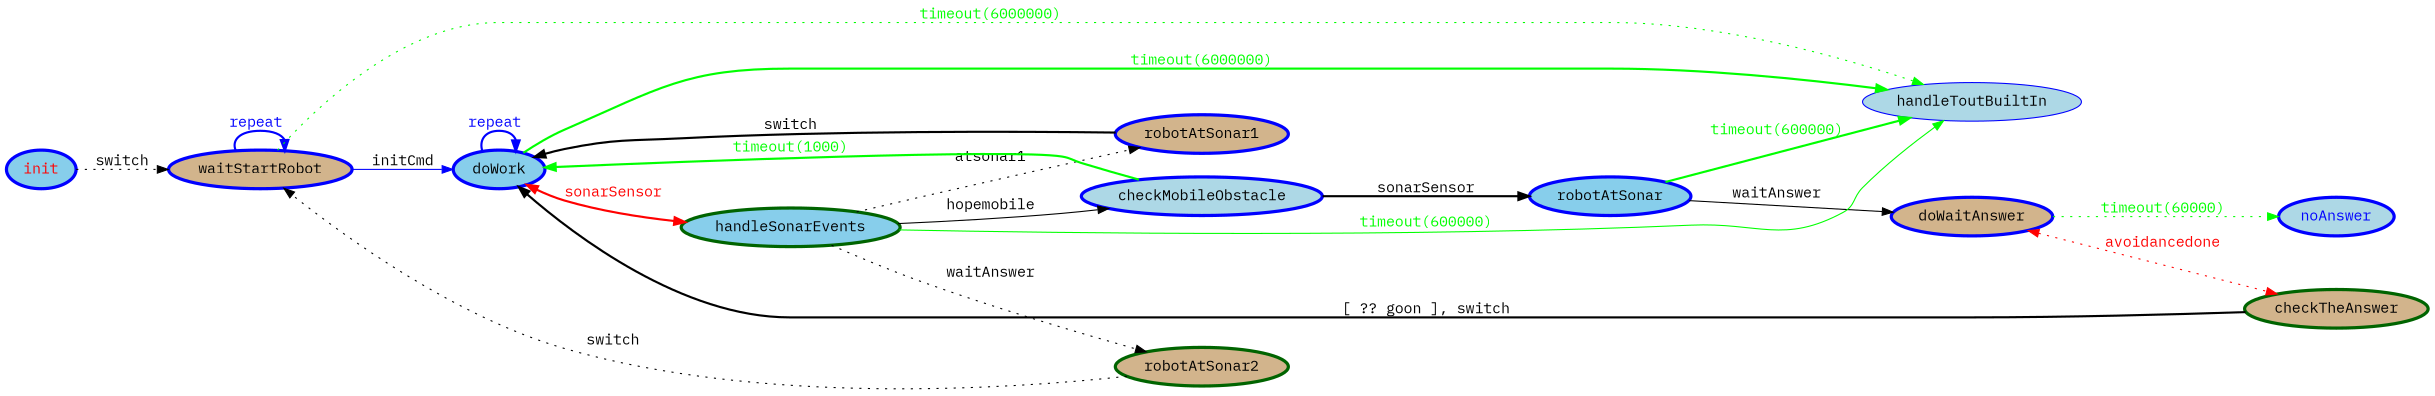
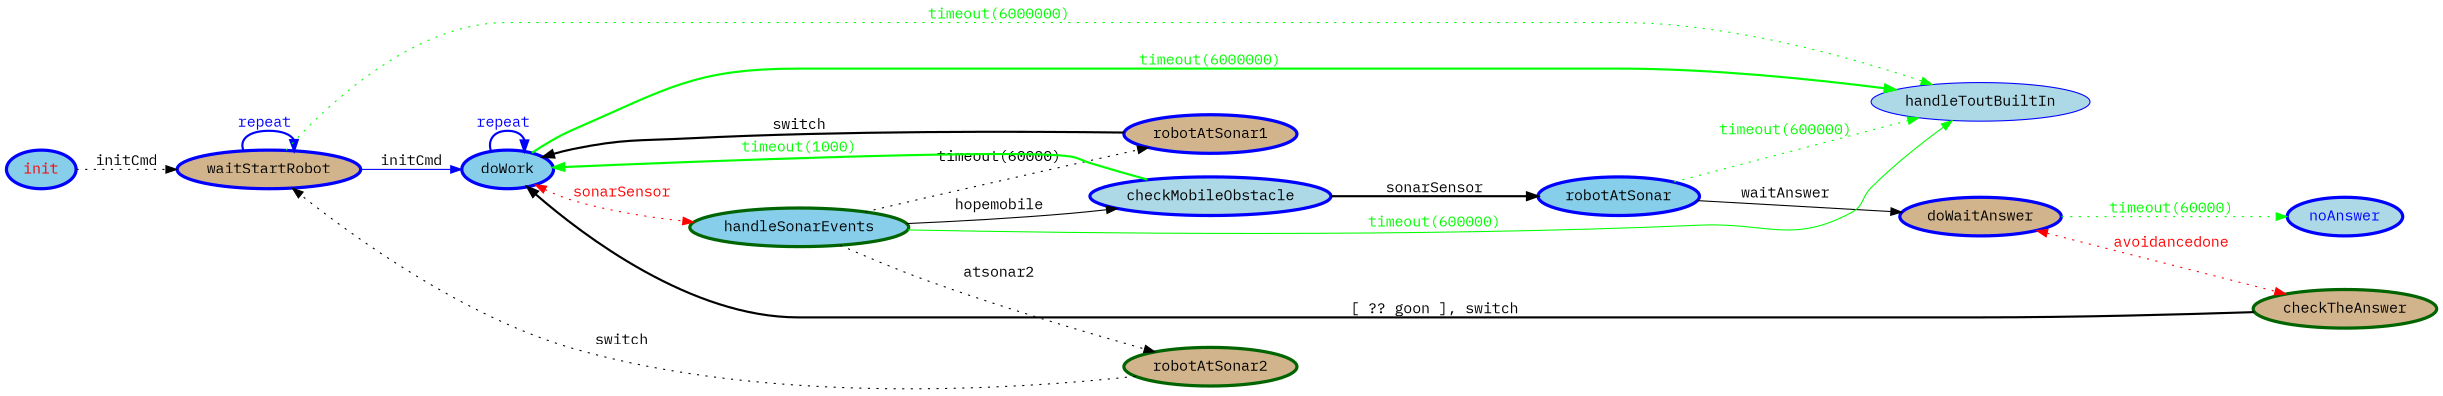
(1782, 151) -> (1791, 151)
(991, 157) -> (999, 157)
(122, 161) -> (127, 161)
(604, 210) -> (613, 210)
(991, 273) -> (999, 273)
